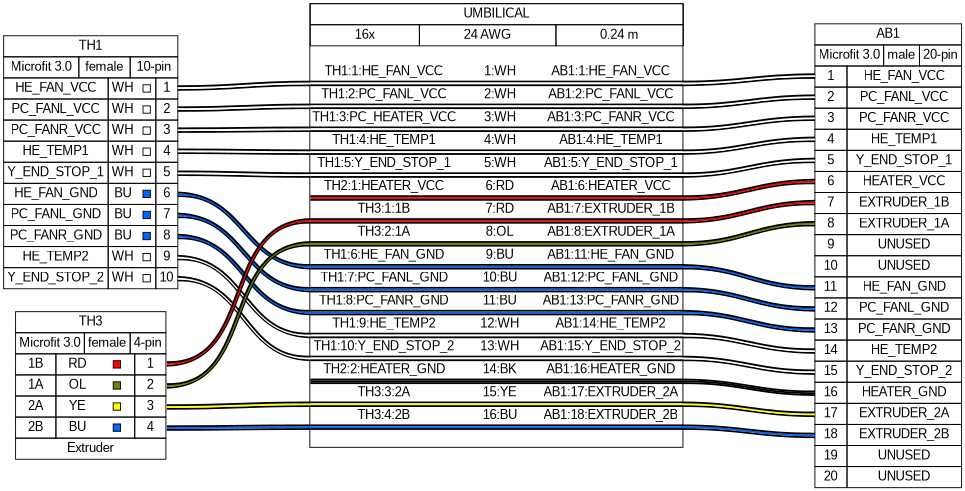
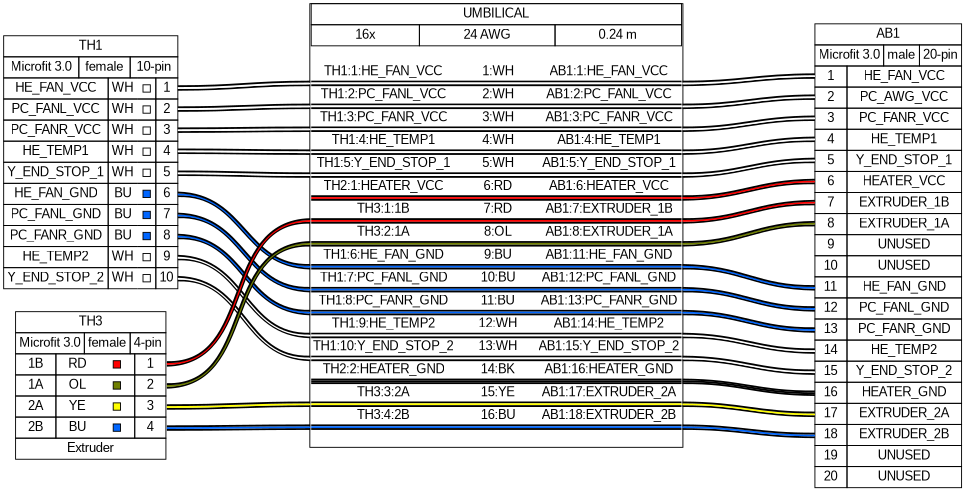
(904, 97) -> (904, 97)
(384, 117) -> (384, 117)
